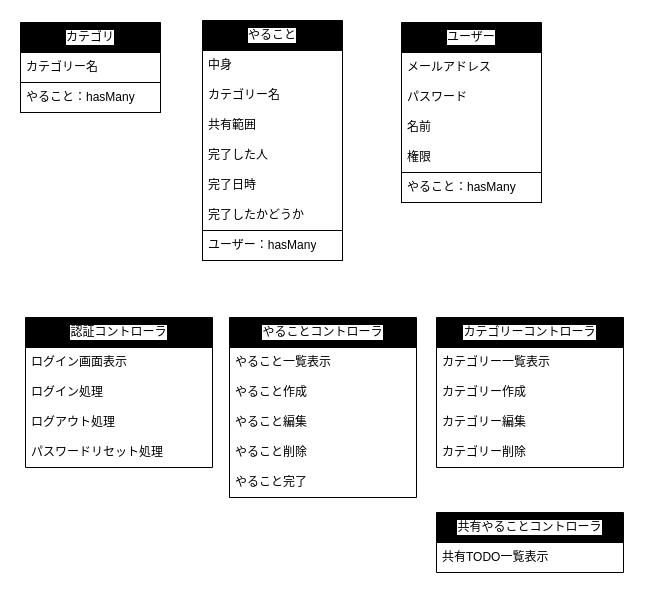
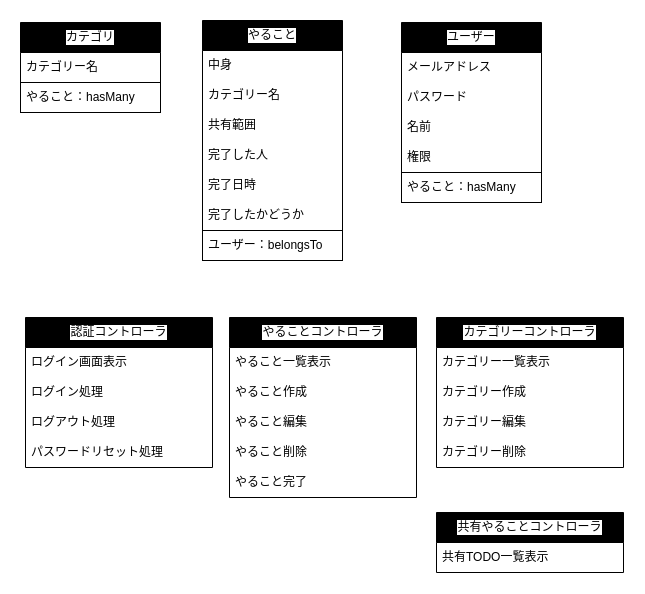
(262, 246) -> (267, 246)
